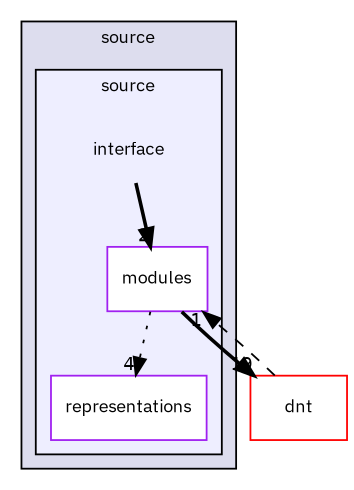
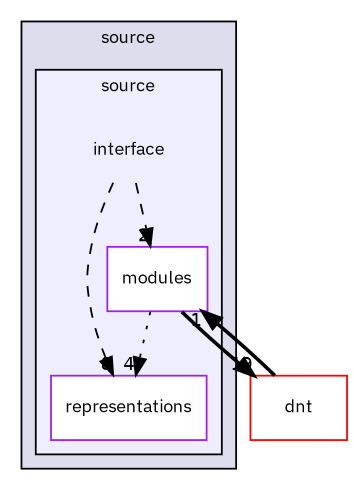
(141, 206) -> (141, 206)
none -> (88, 270)
(248, 350) -> (248, 350)
